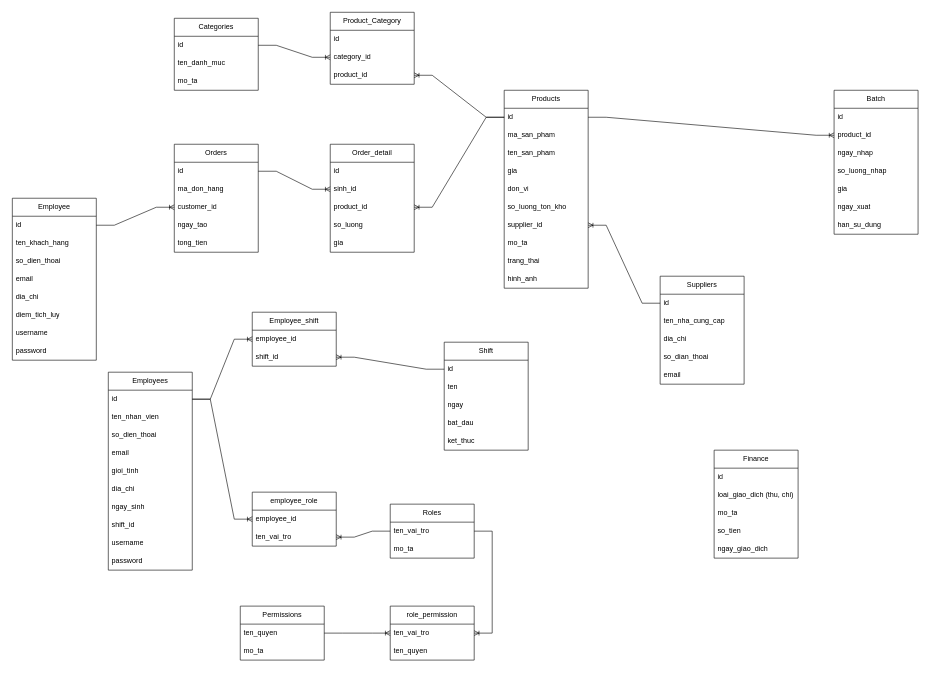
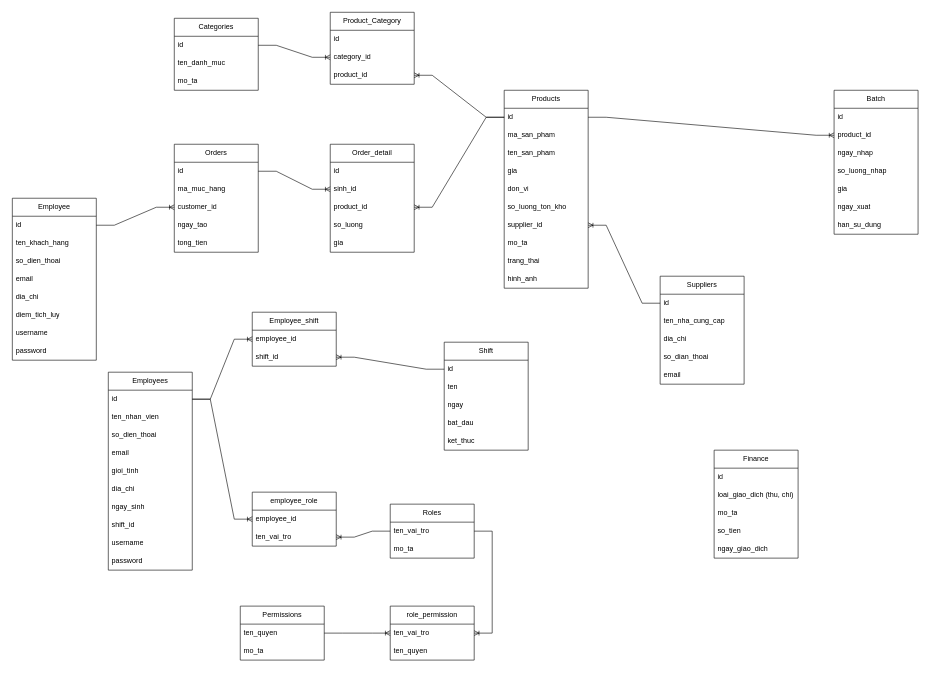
(200, 189) -> (200, 189)
